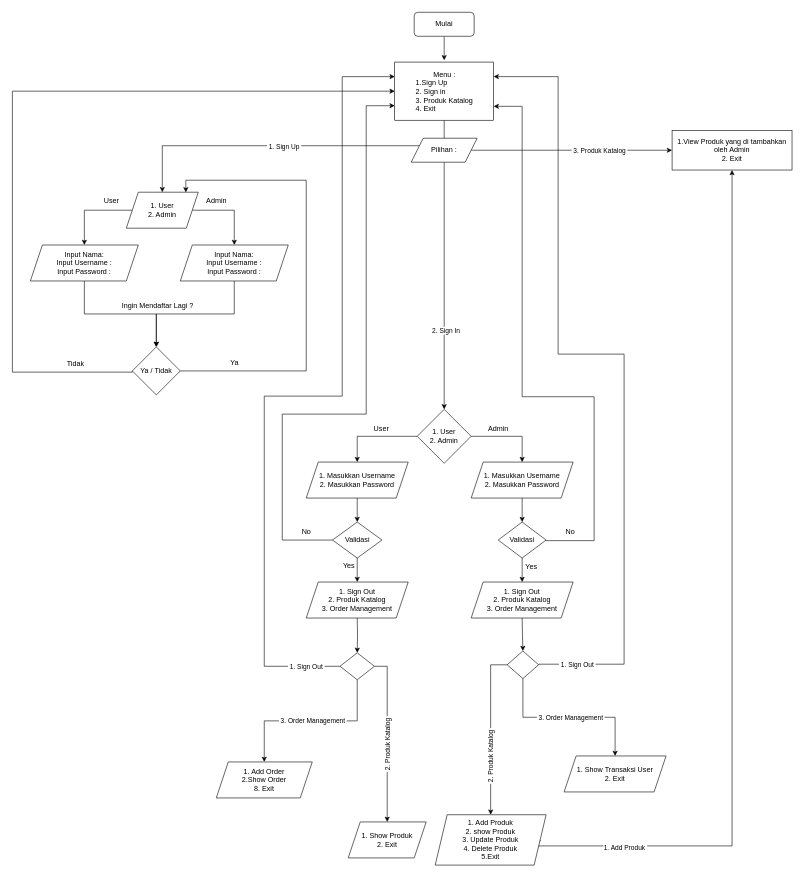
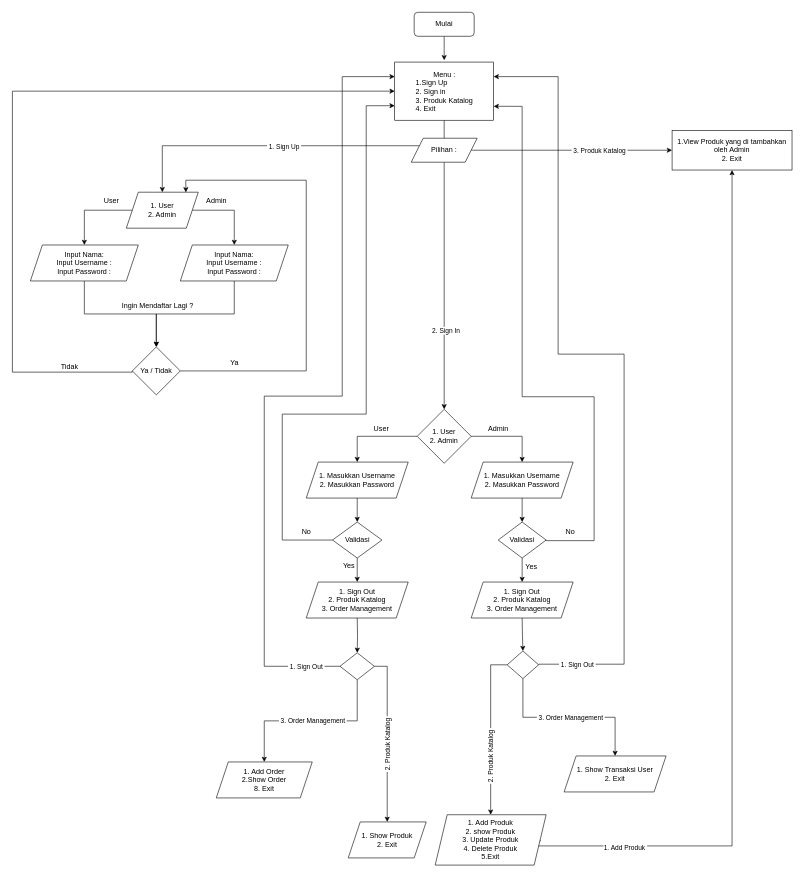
(75, 364) -> (69, 367)
